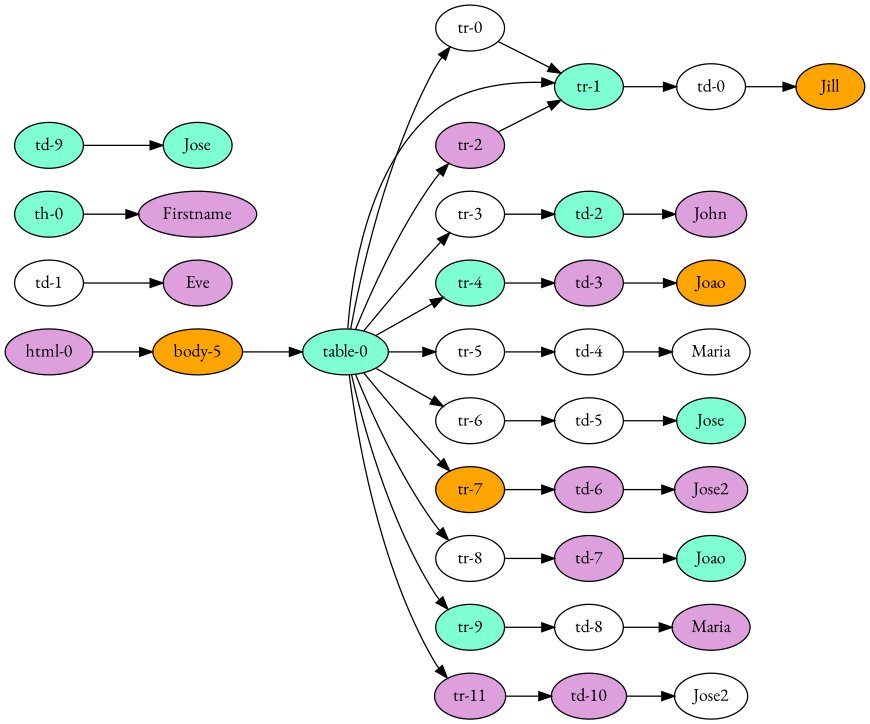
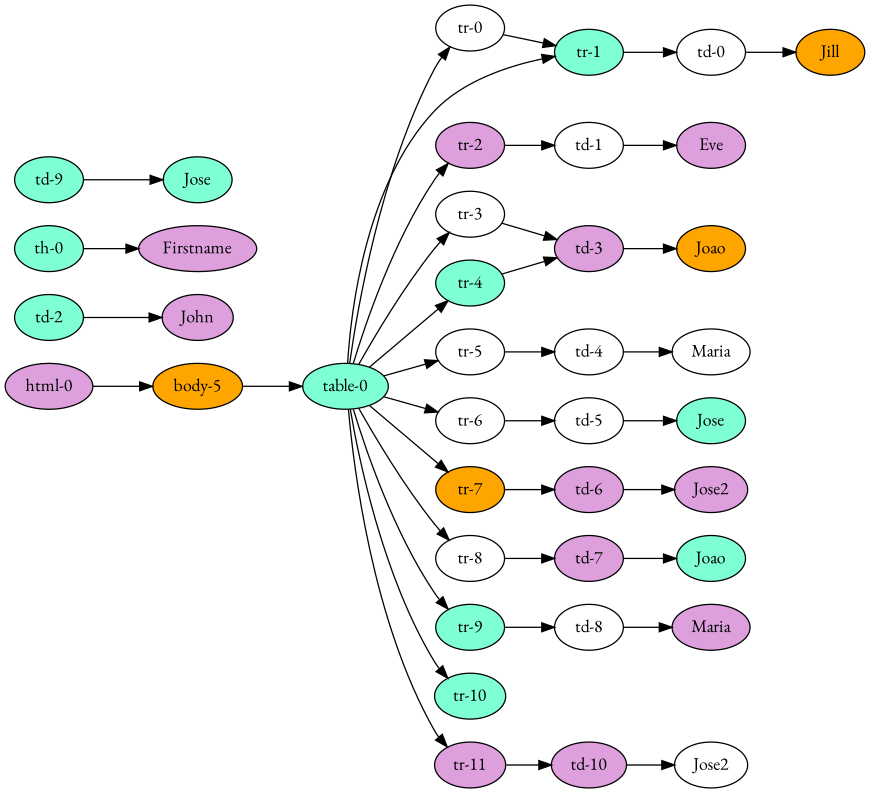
(524, 119) -> (523, 145)
(523, 214) -> (523, 230)
none -> (470, 696)
